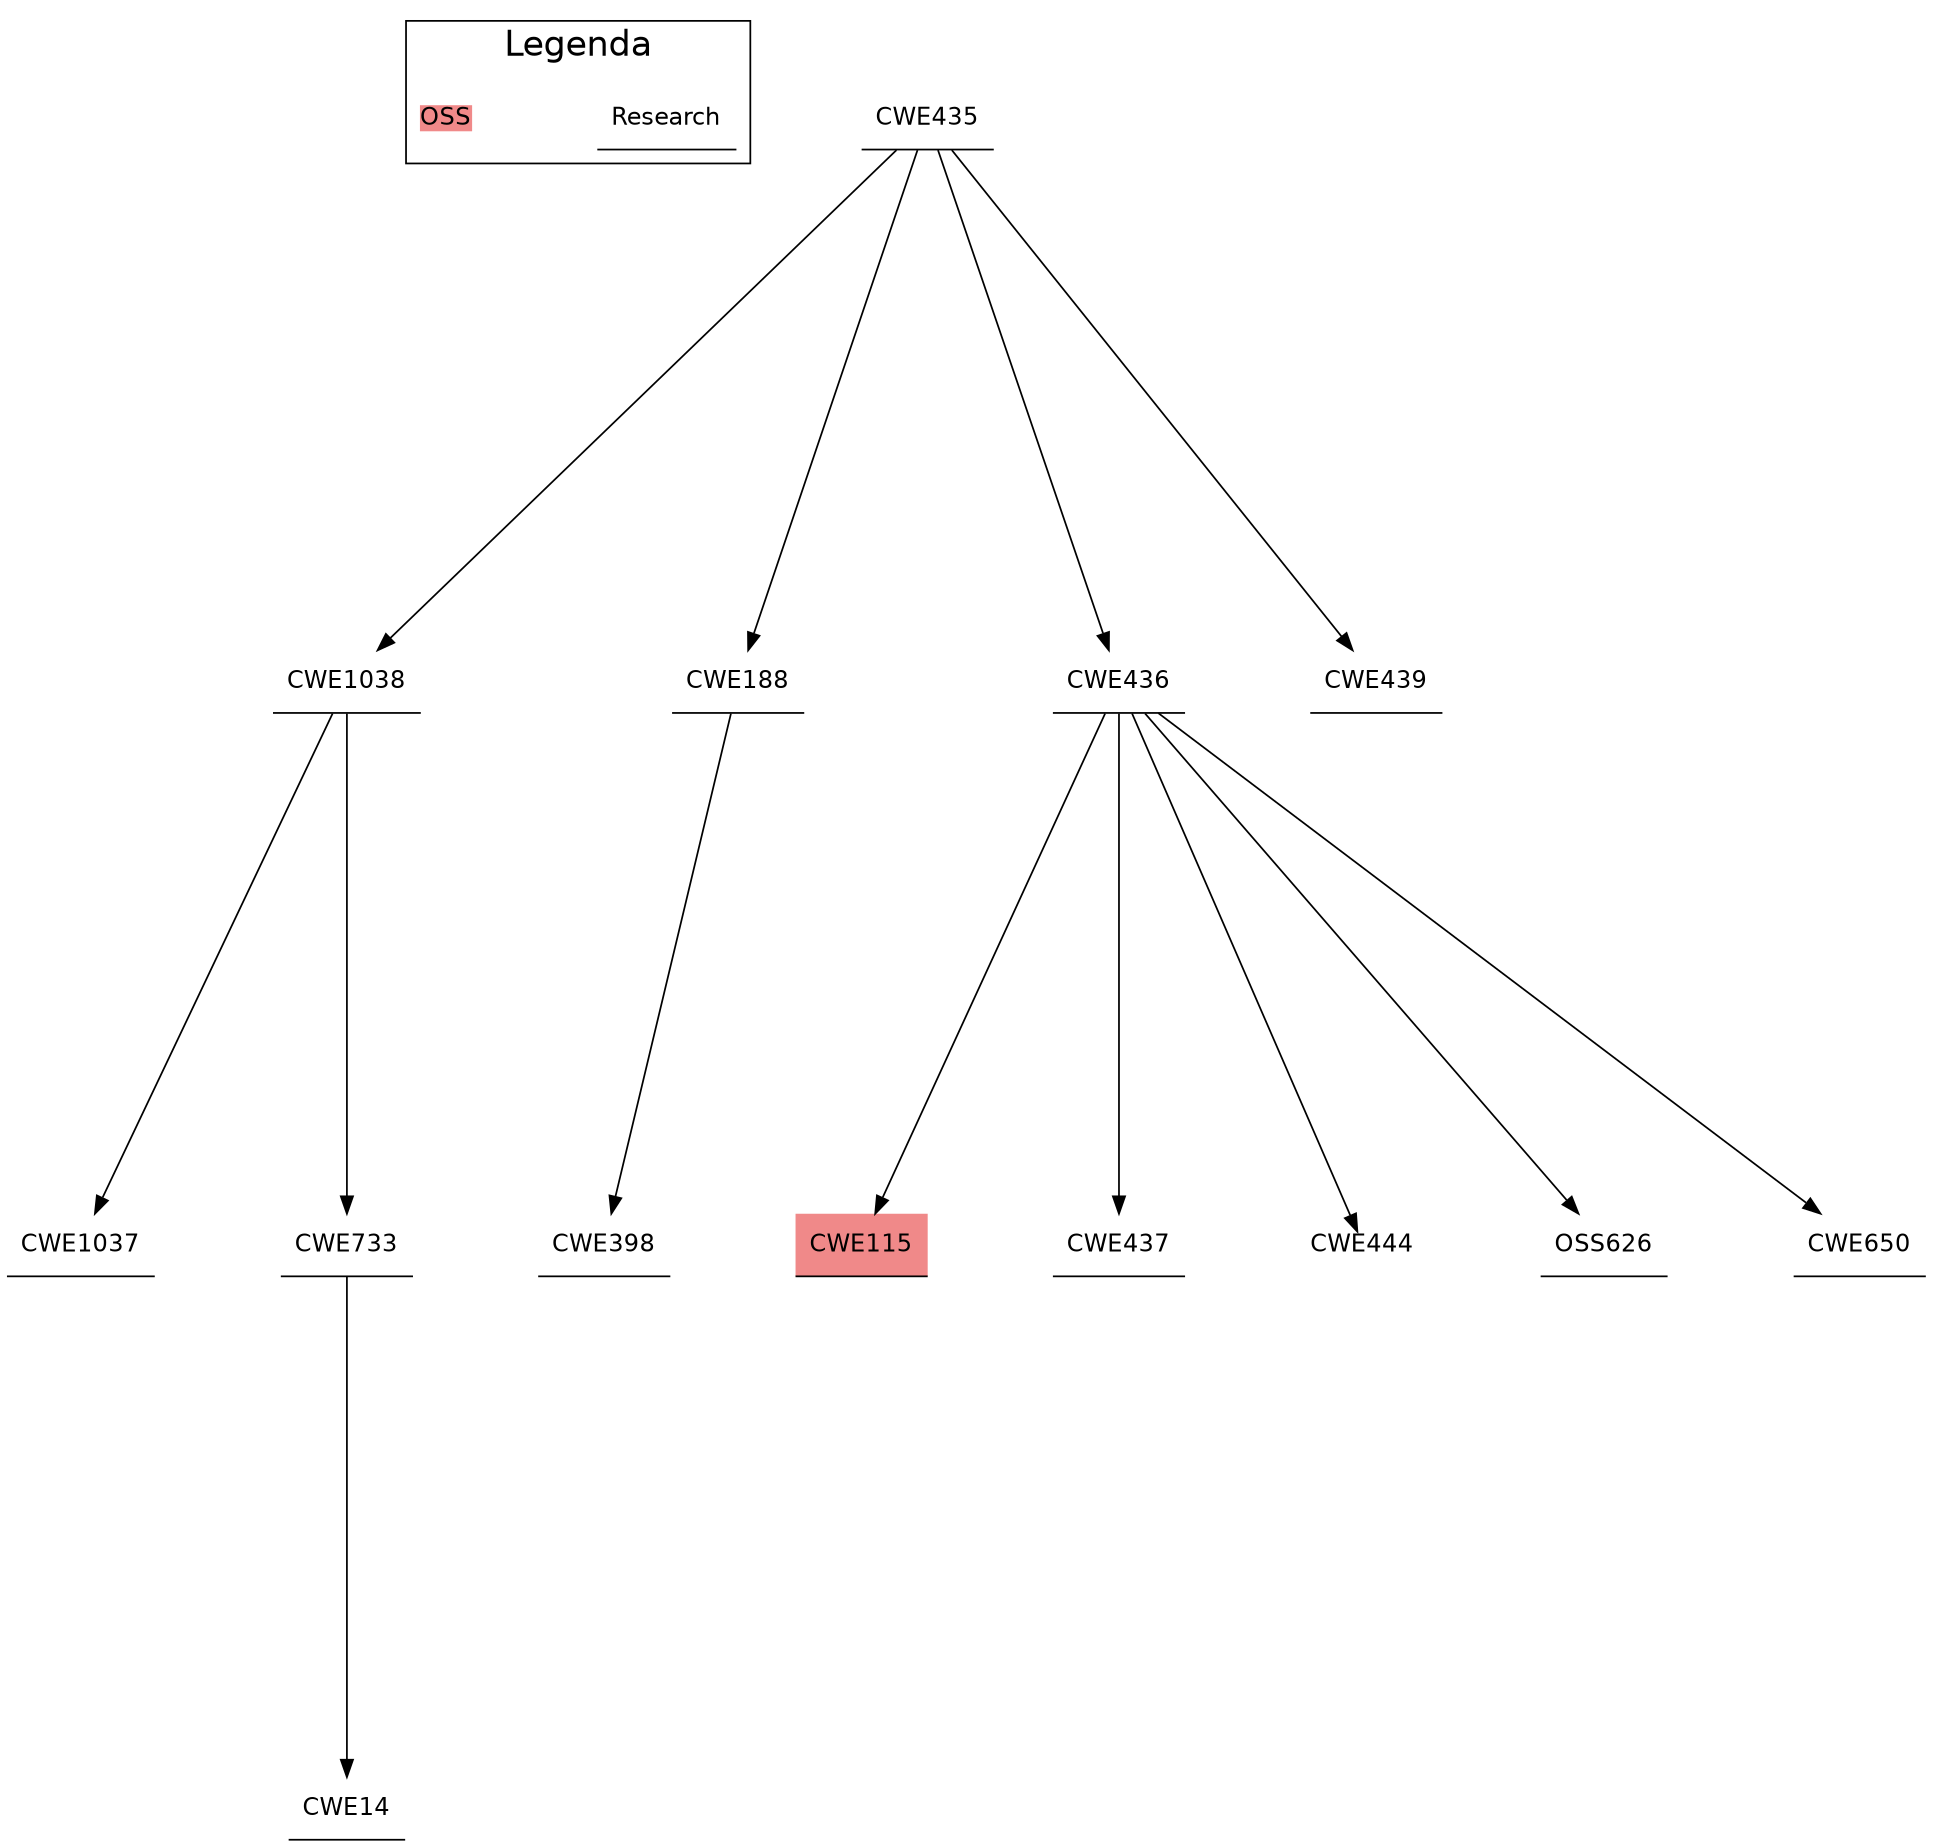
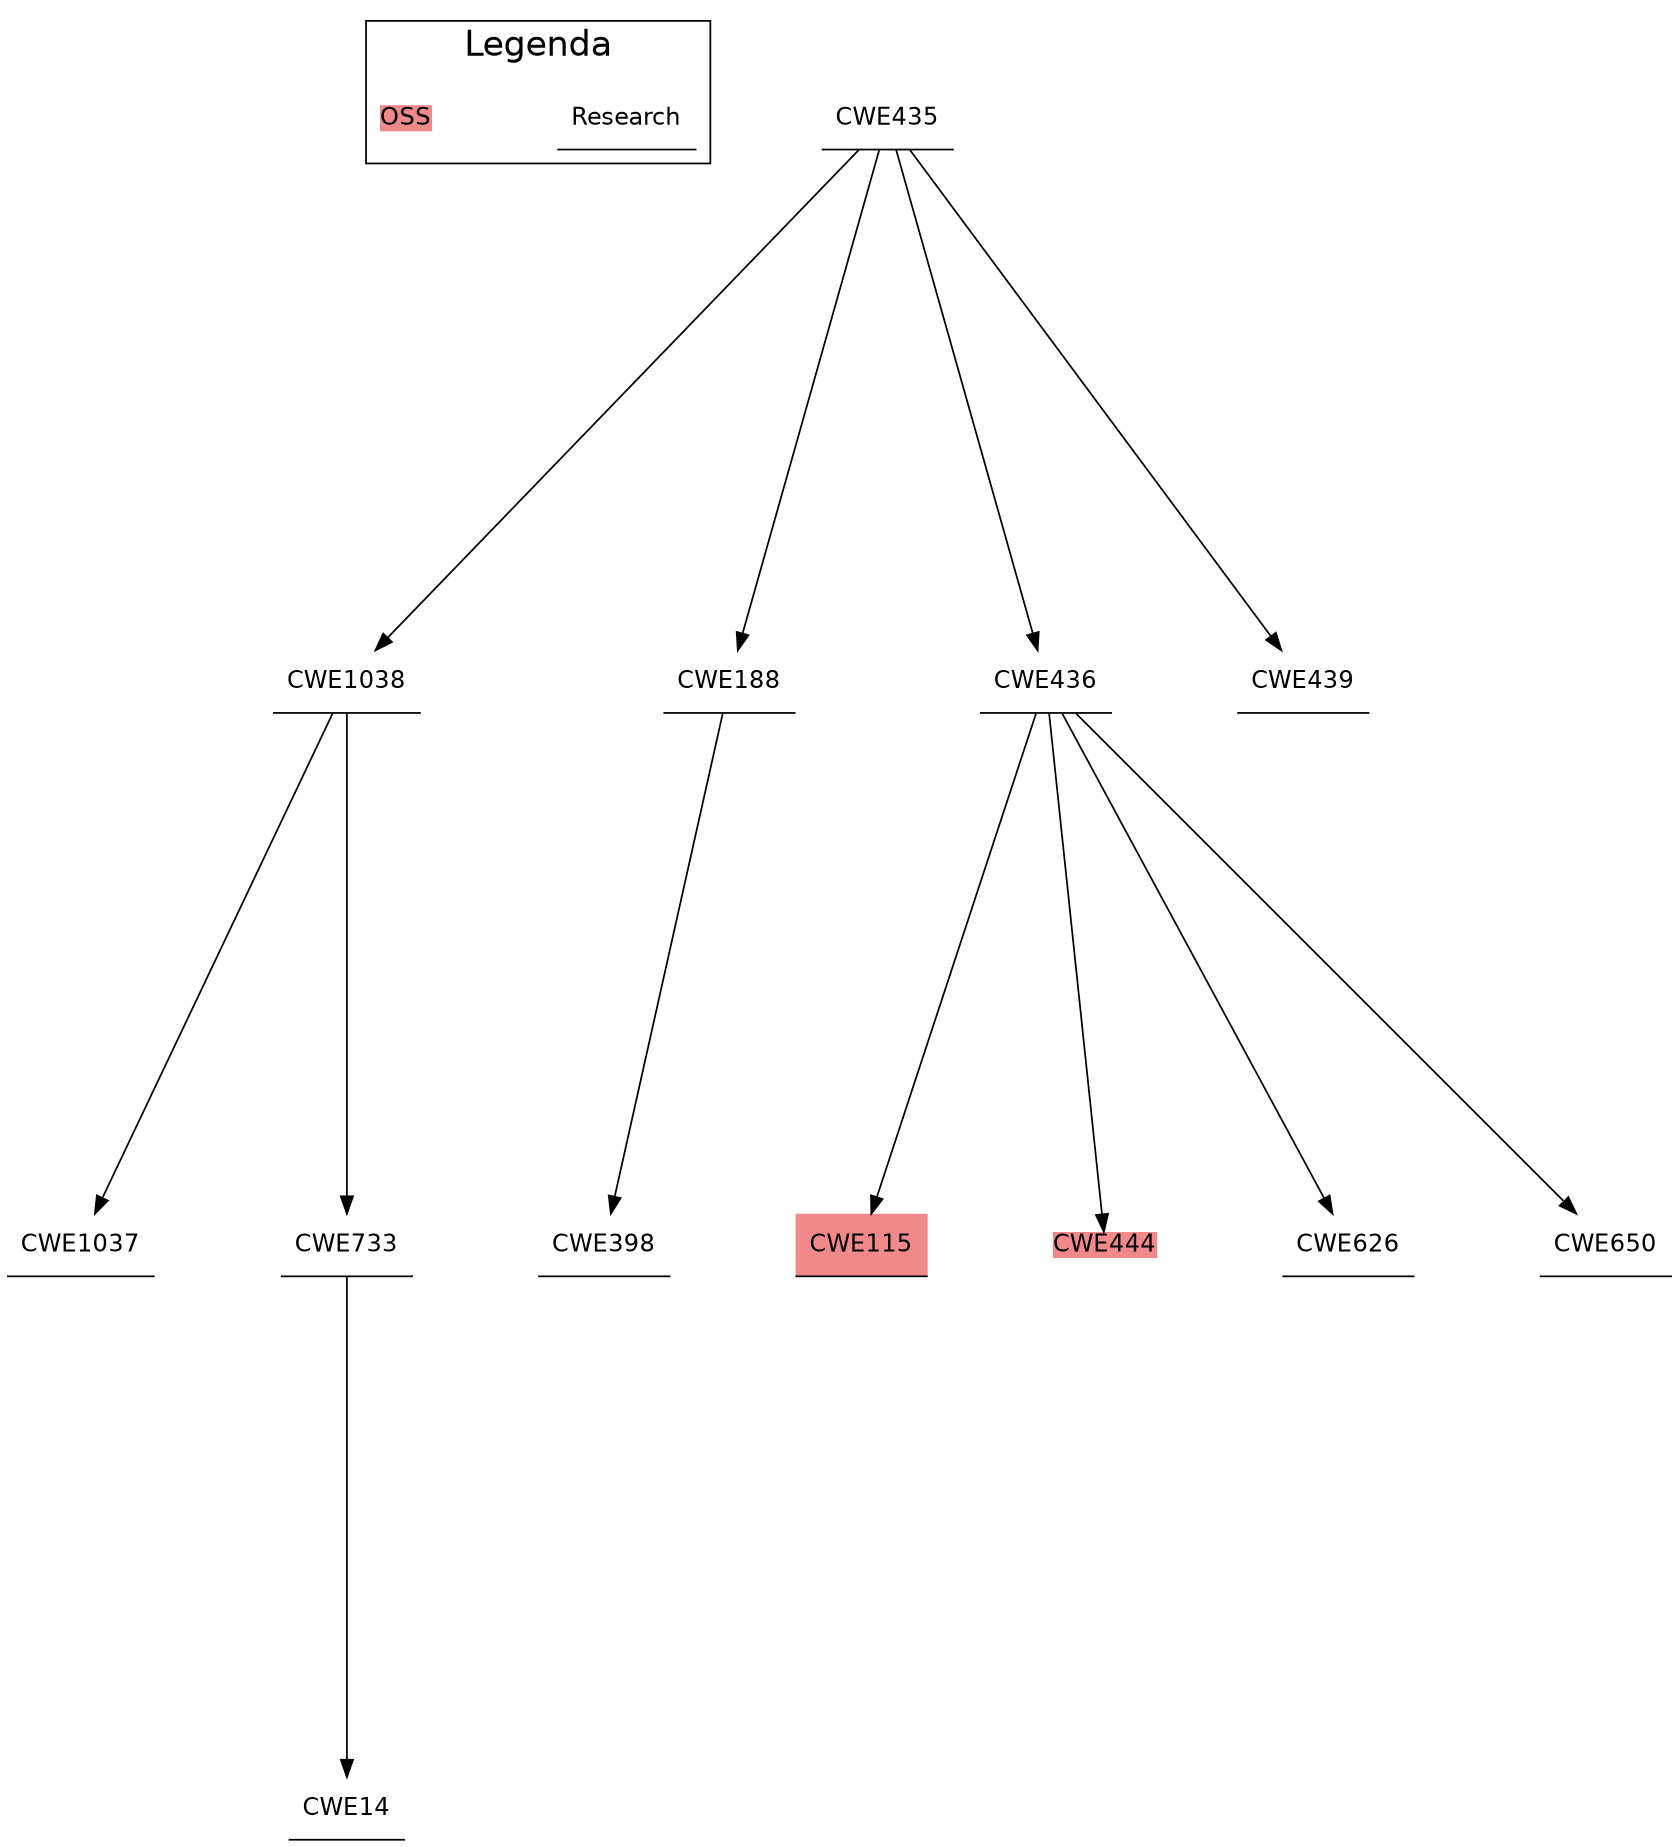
(1119, 1245) -> none
(1362, 1245) -> (1105, 1245)
(1604, 1245) -> (1349, 1245)
